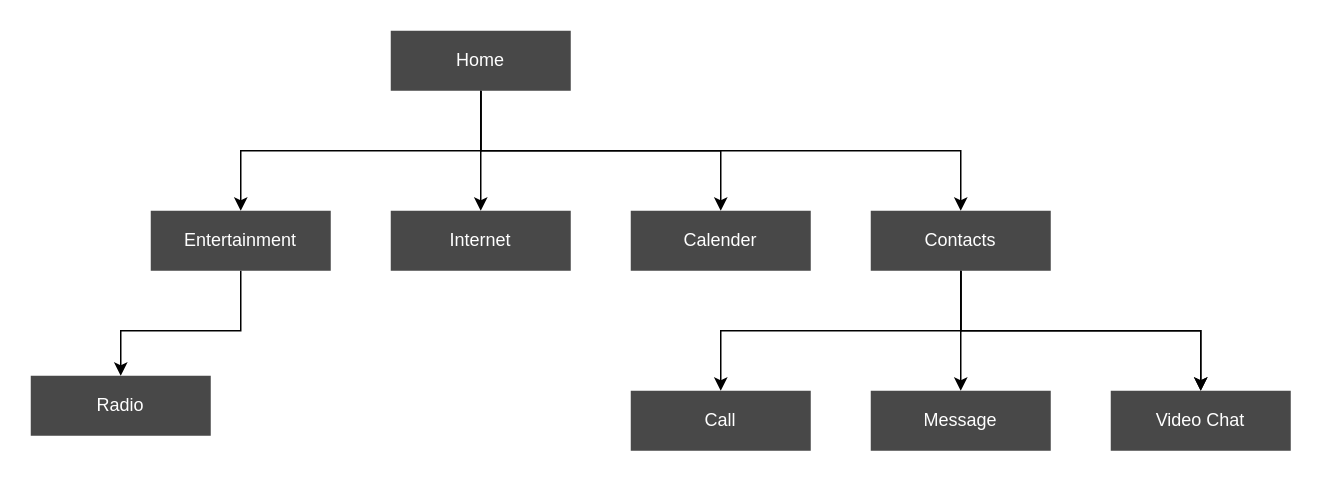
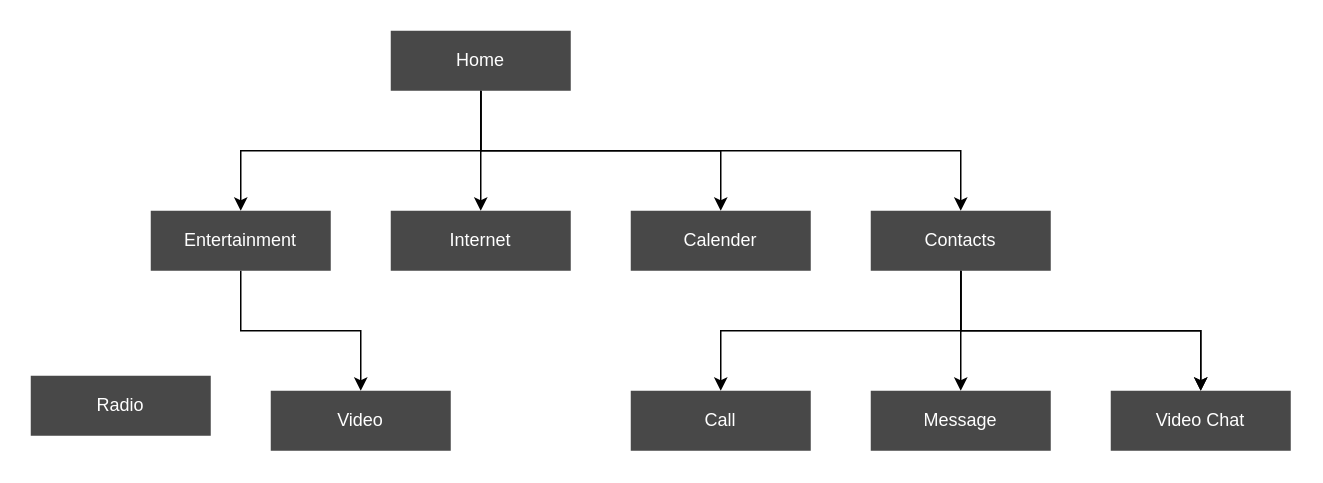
(163, 331) -> none
none -> (326, 331)
none -> (361, 421)
